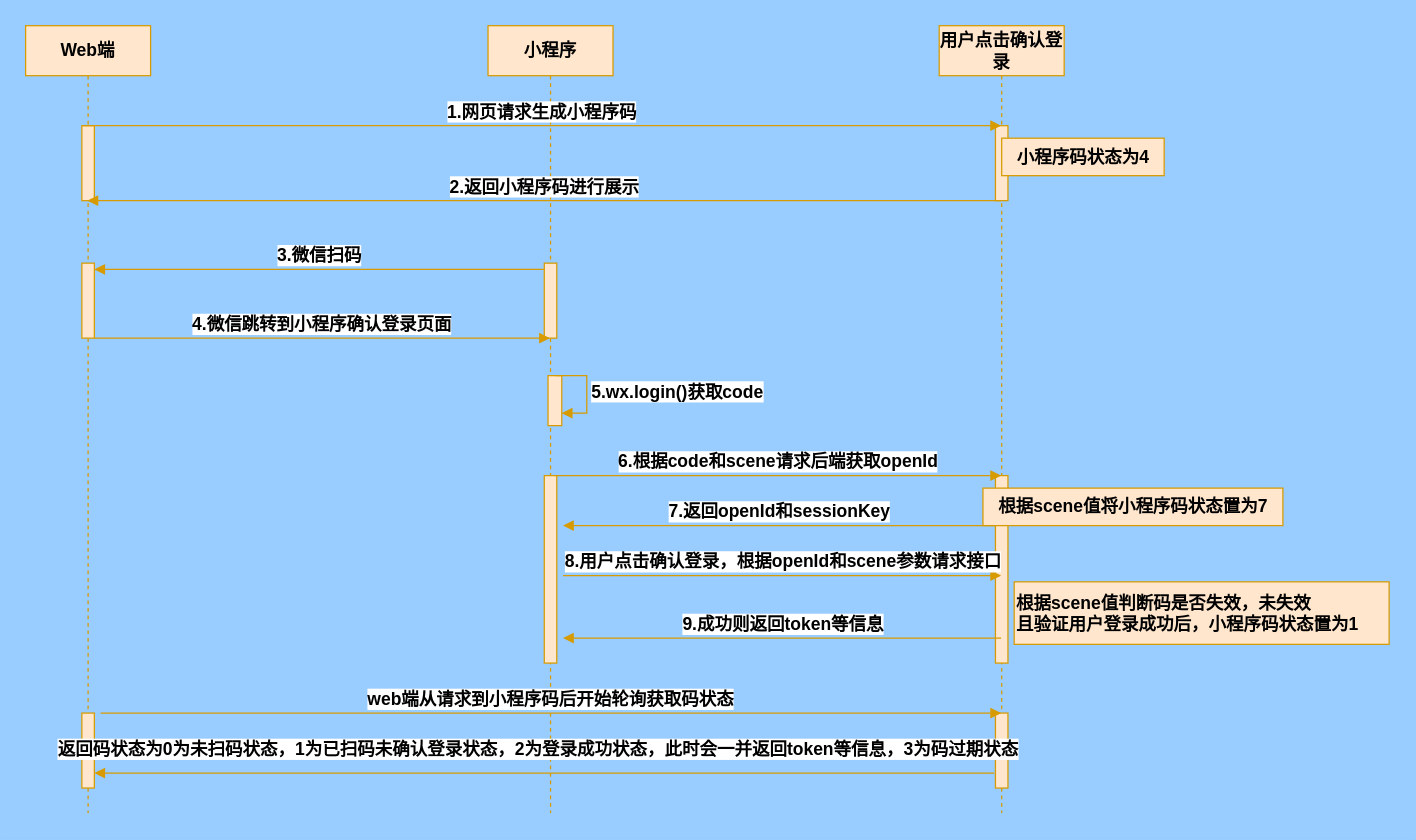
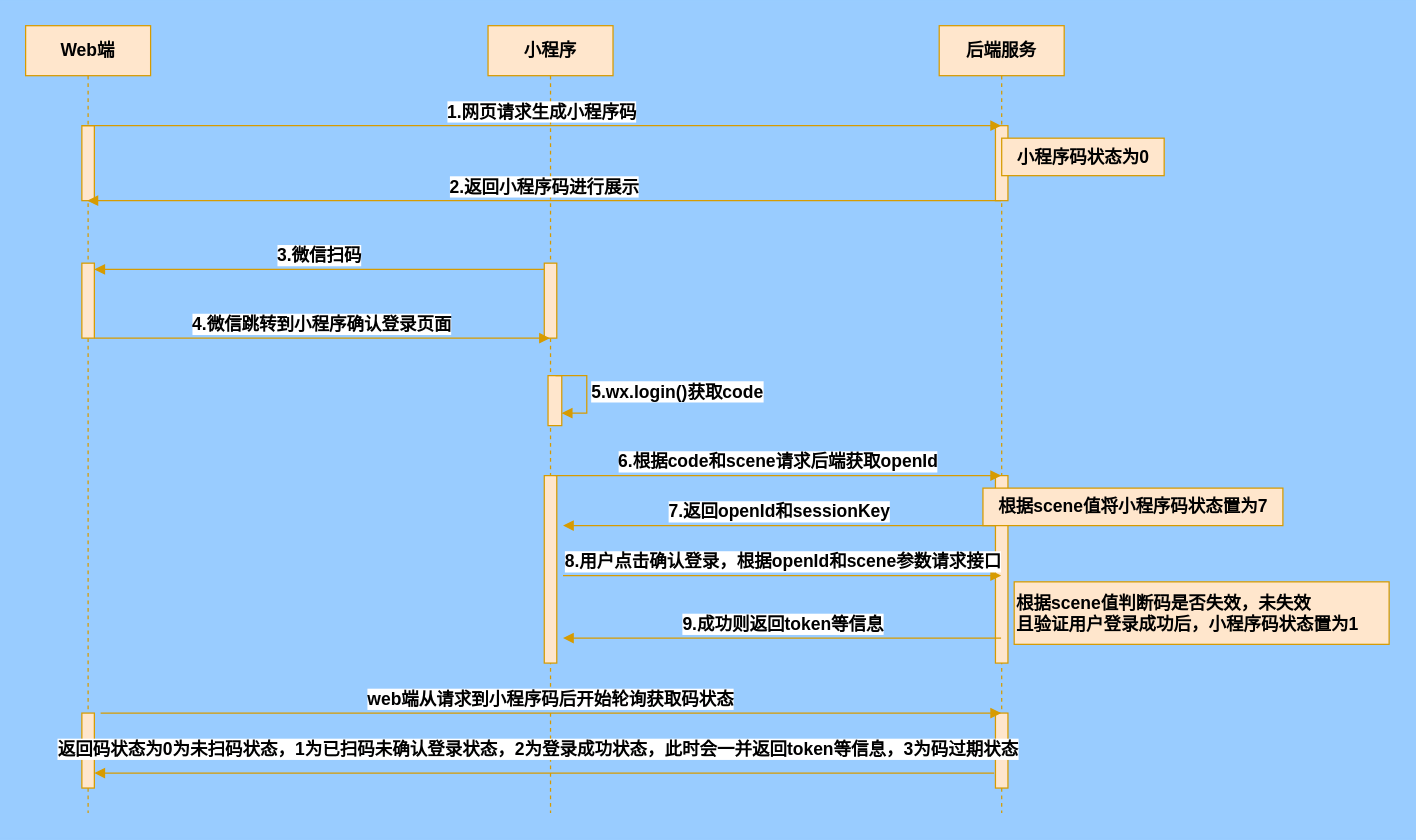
(1002, 51) -> (1002, 51)
(1084, 157) -> (1084, 157)
